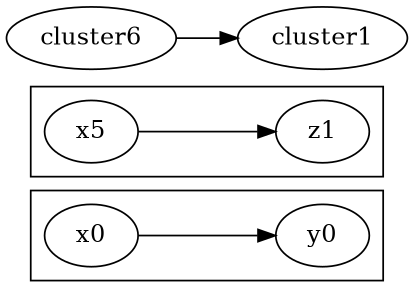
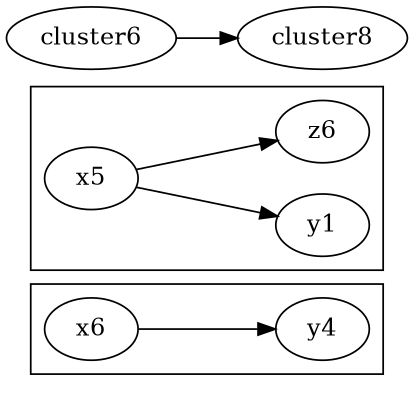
(323, 38) -> (323, 38)
(323, 132) -> (323, 132)
none -> (323, 225)
(91, 236) -> (91, 329)
(323, 236) -> (323, 329)
